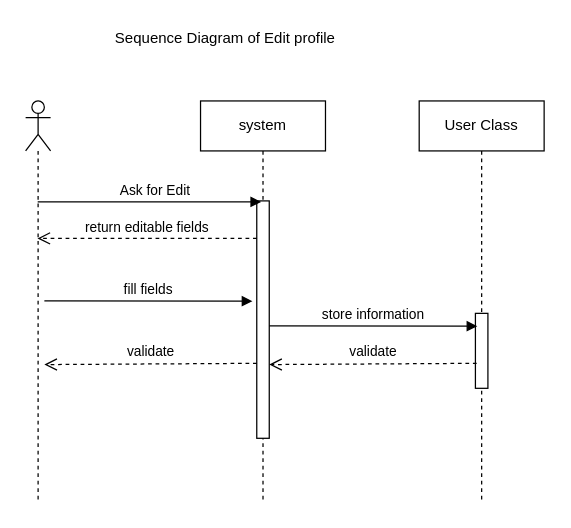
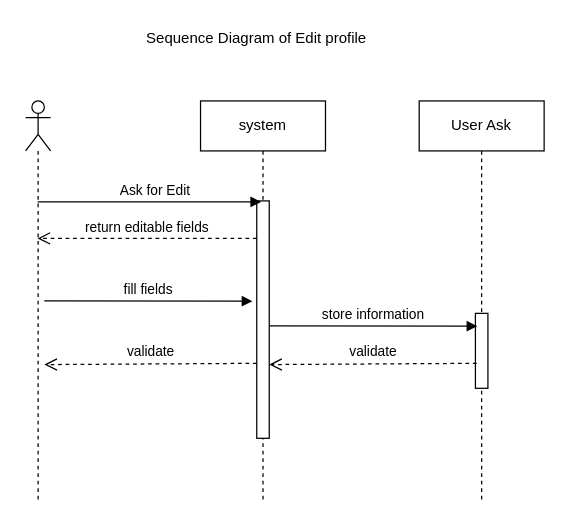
(226, 38) -> (257, 38)
(482, 126) -> (482, 126)
